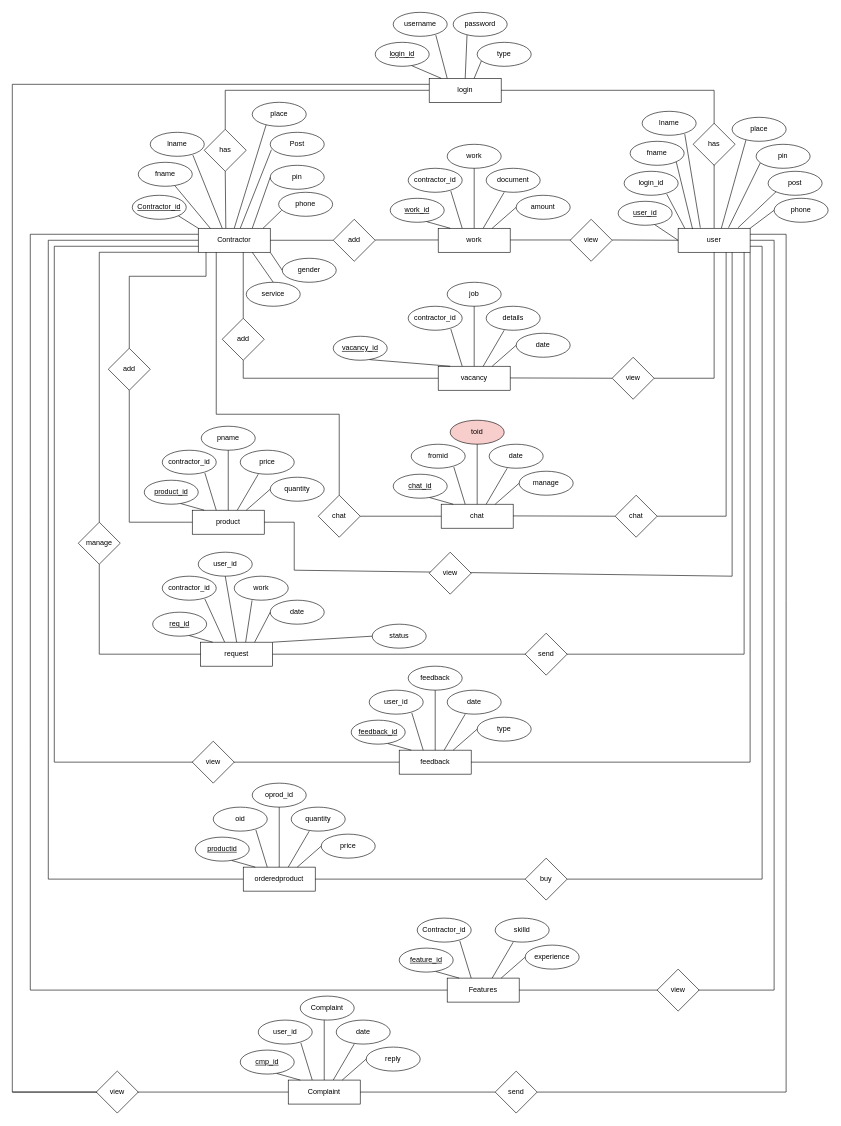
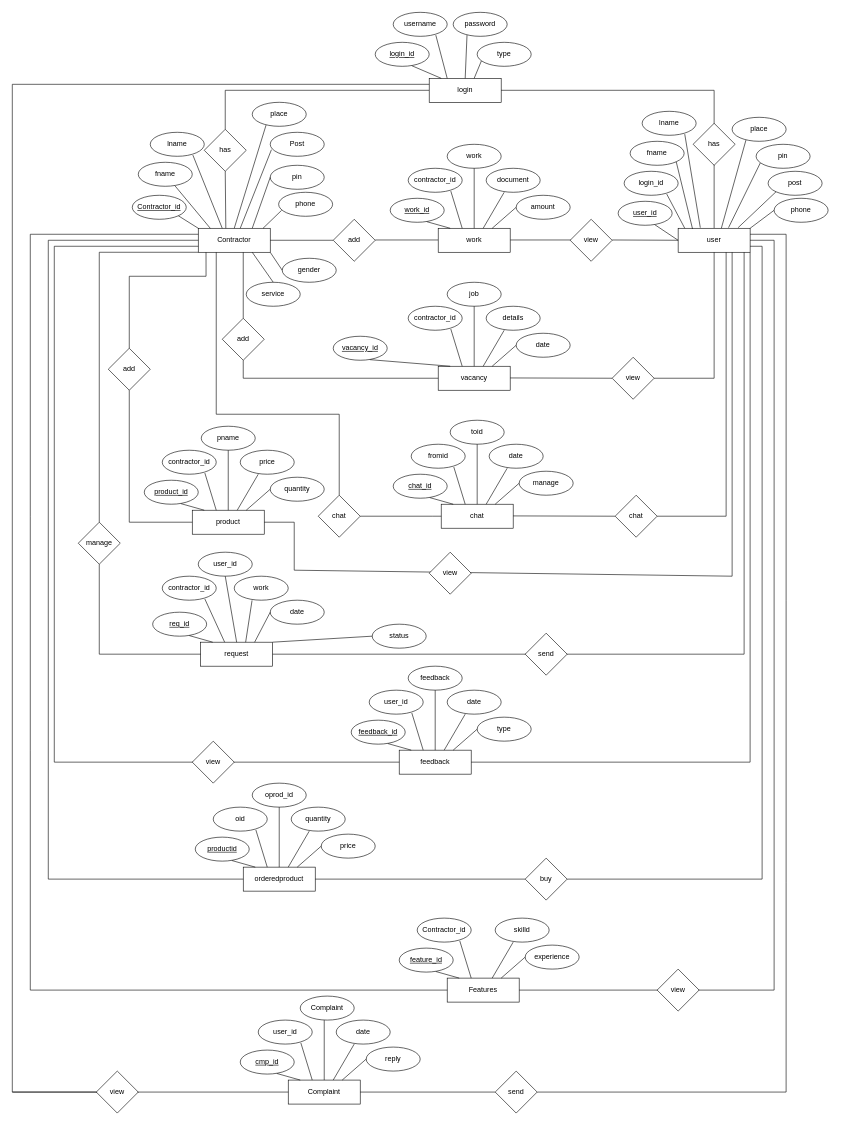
(477, 432) -> (477, 432)
